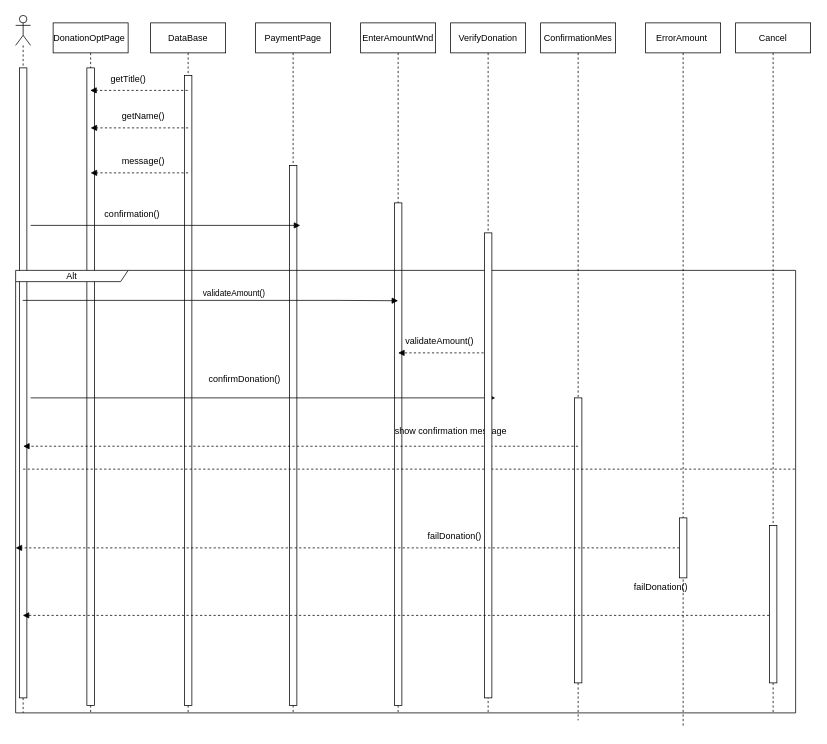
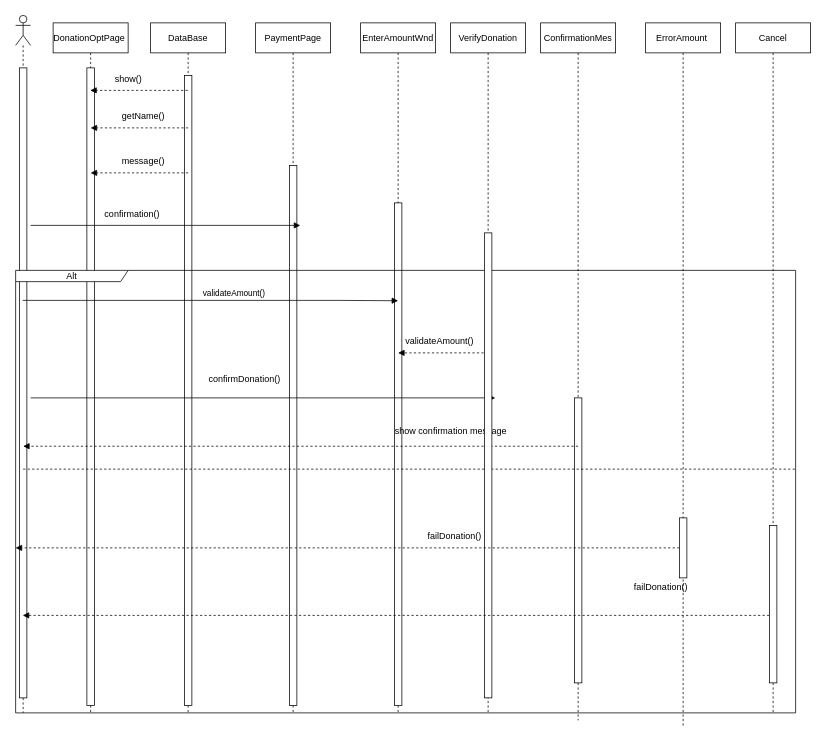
(128, 79) -> (128, 79)
